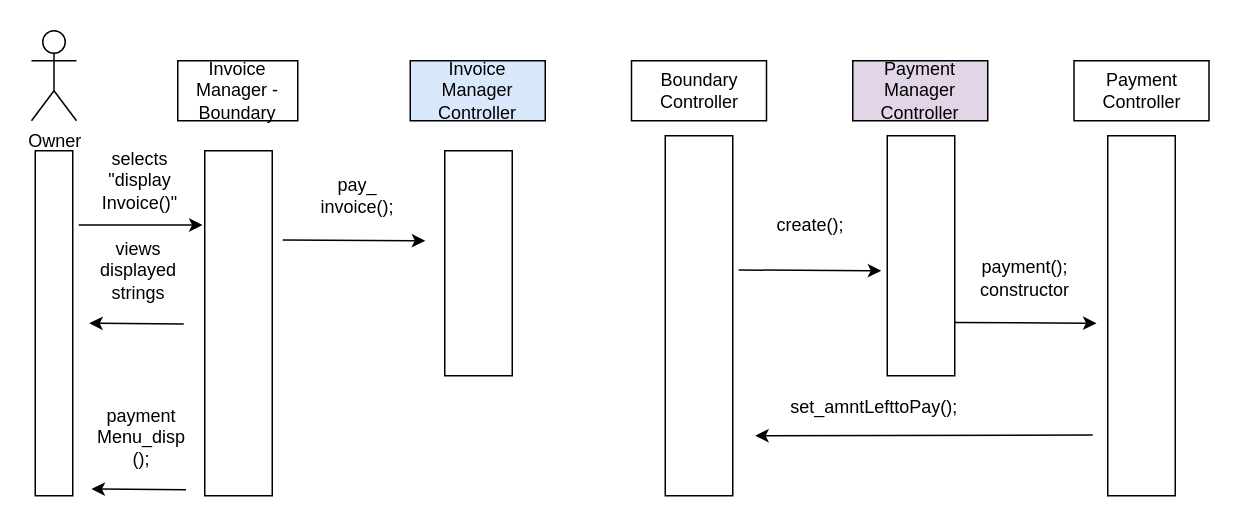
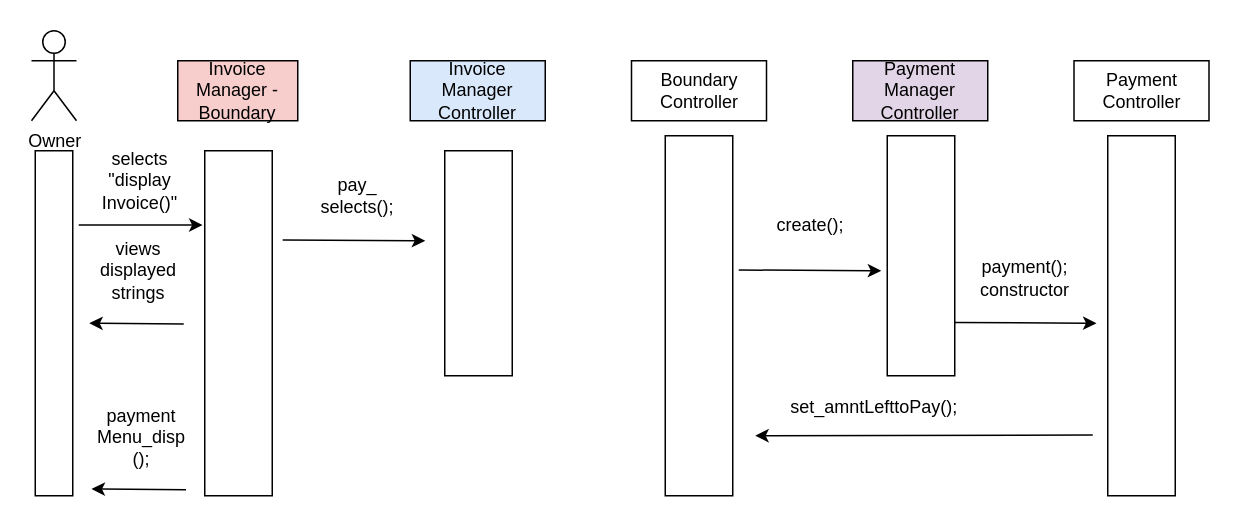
(238, 91) -> (238, 91)
(358, 196) -> (358, 196)
